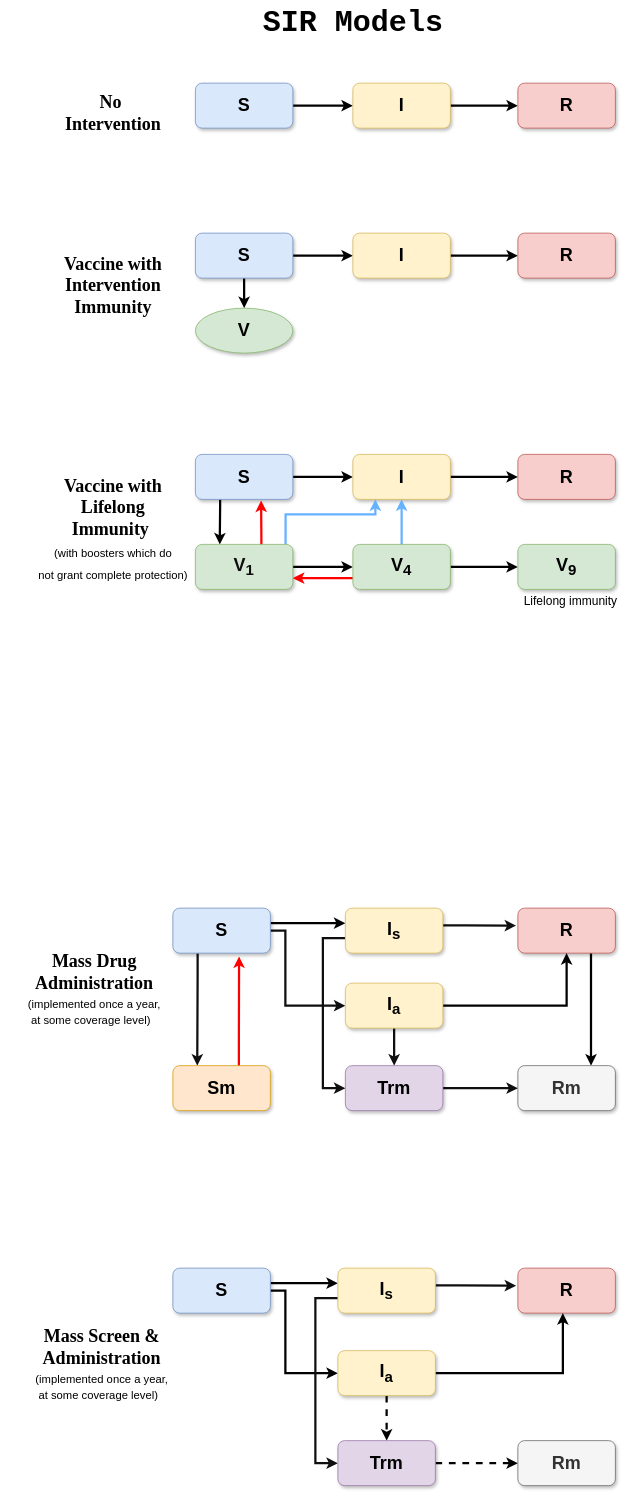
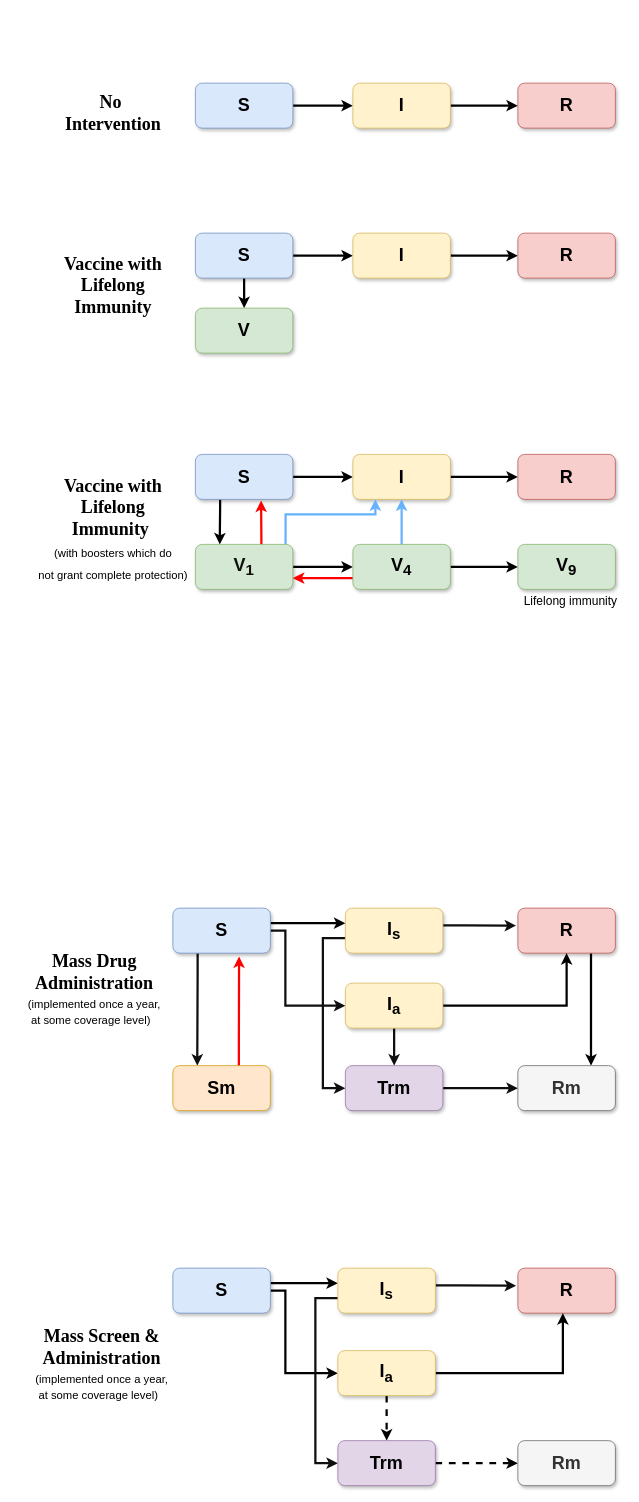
(353, 23) -> none
(113, 285) -> (113, 285)
(244, 330) -> (244, 330)
